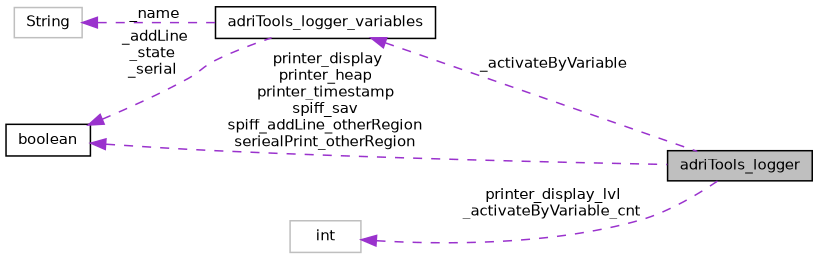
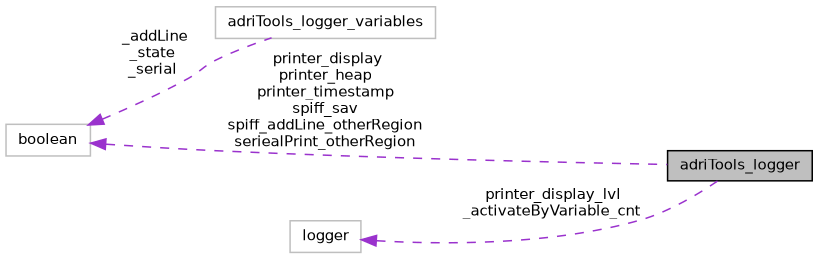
(48, 23) -> none
(326, 23) -> (326, 23)
(541, 97) -> none
(48, 140) -> (48, 140)
(326, 237) -> (326, 237)
